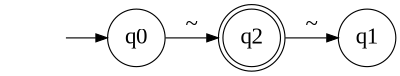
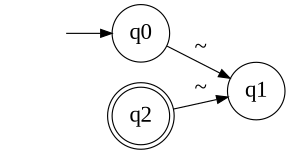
(186, 38) -> (194, 60)
